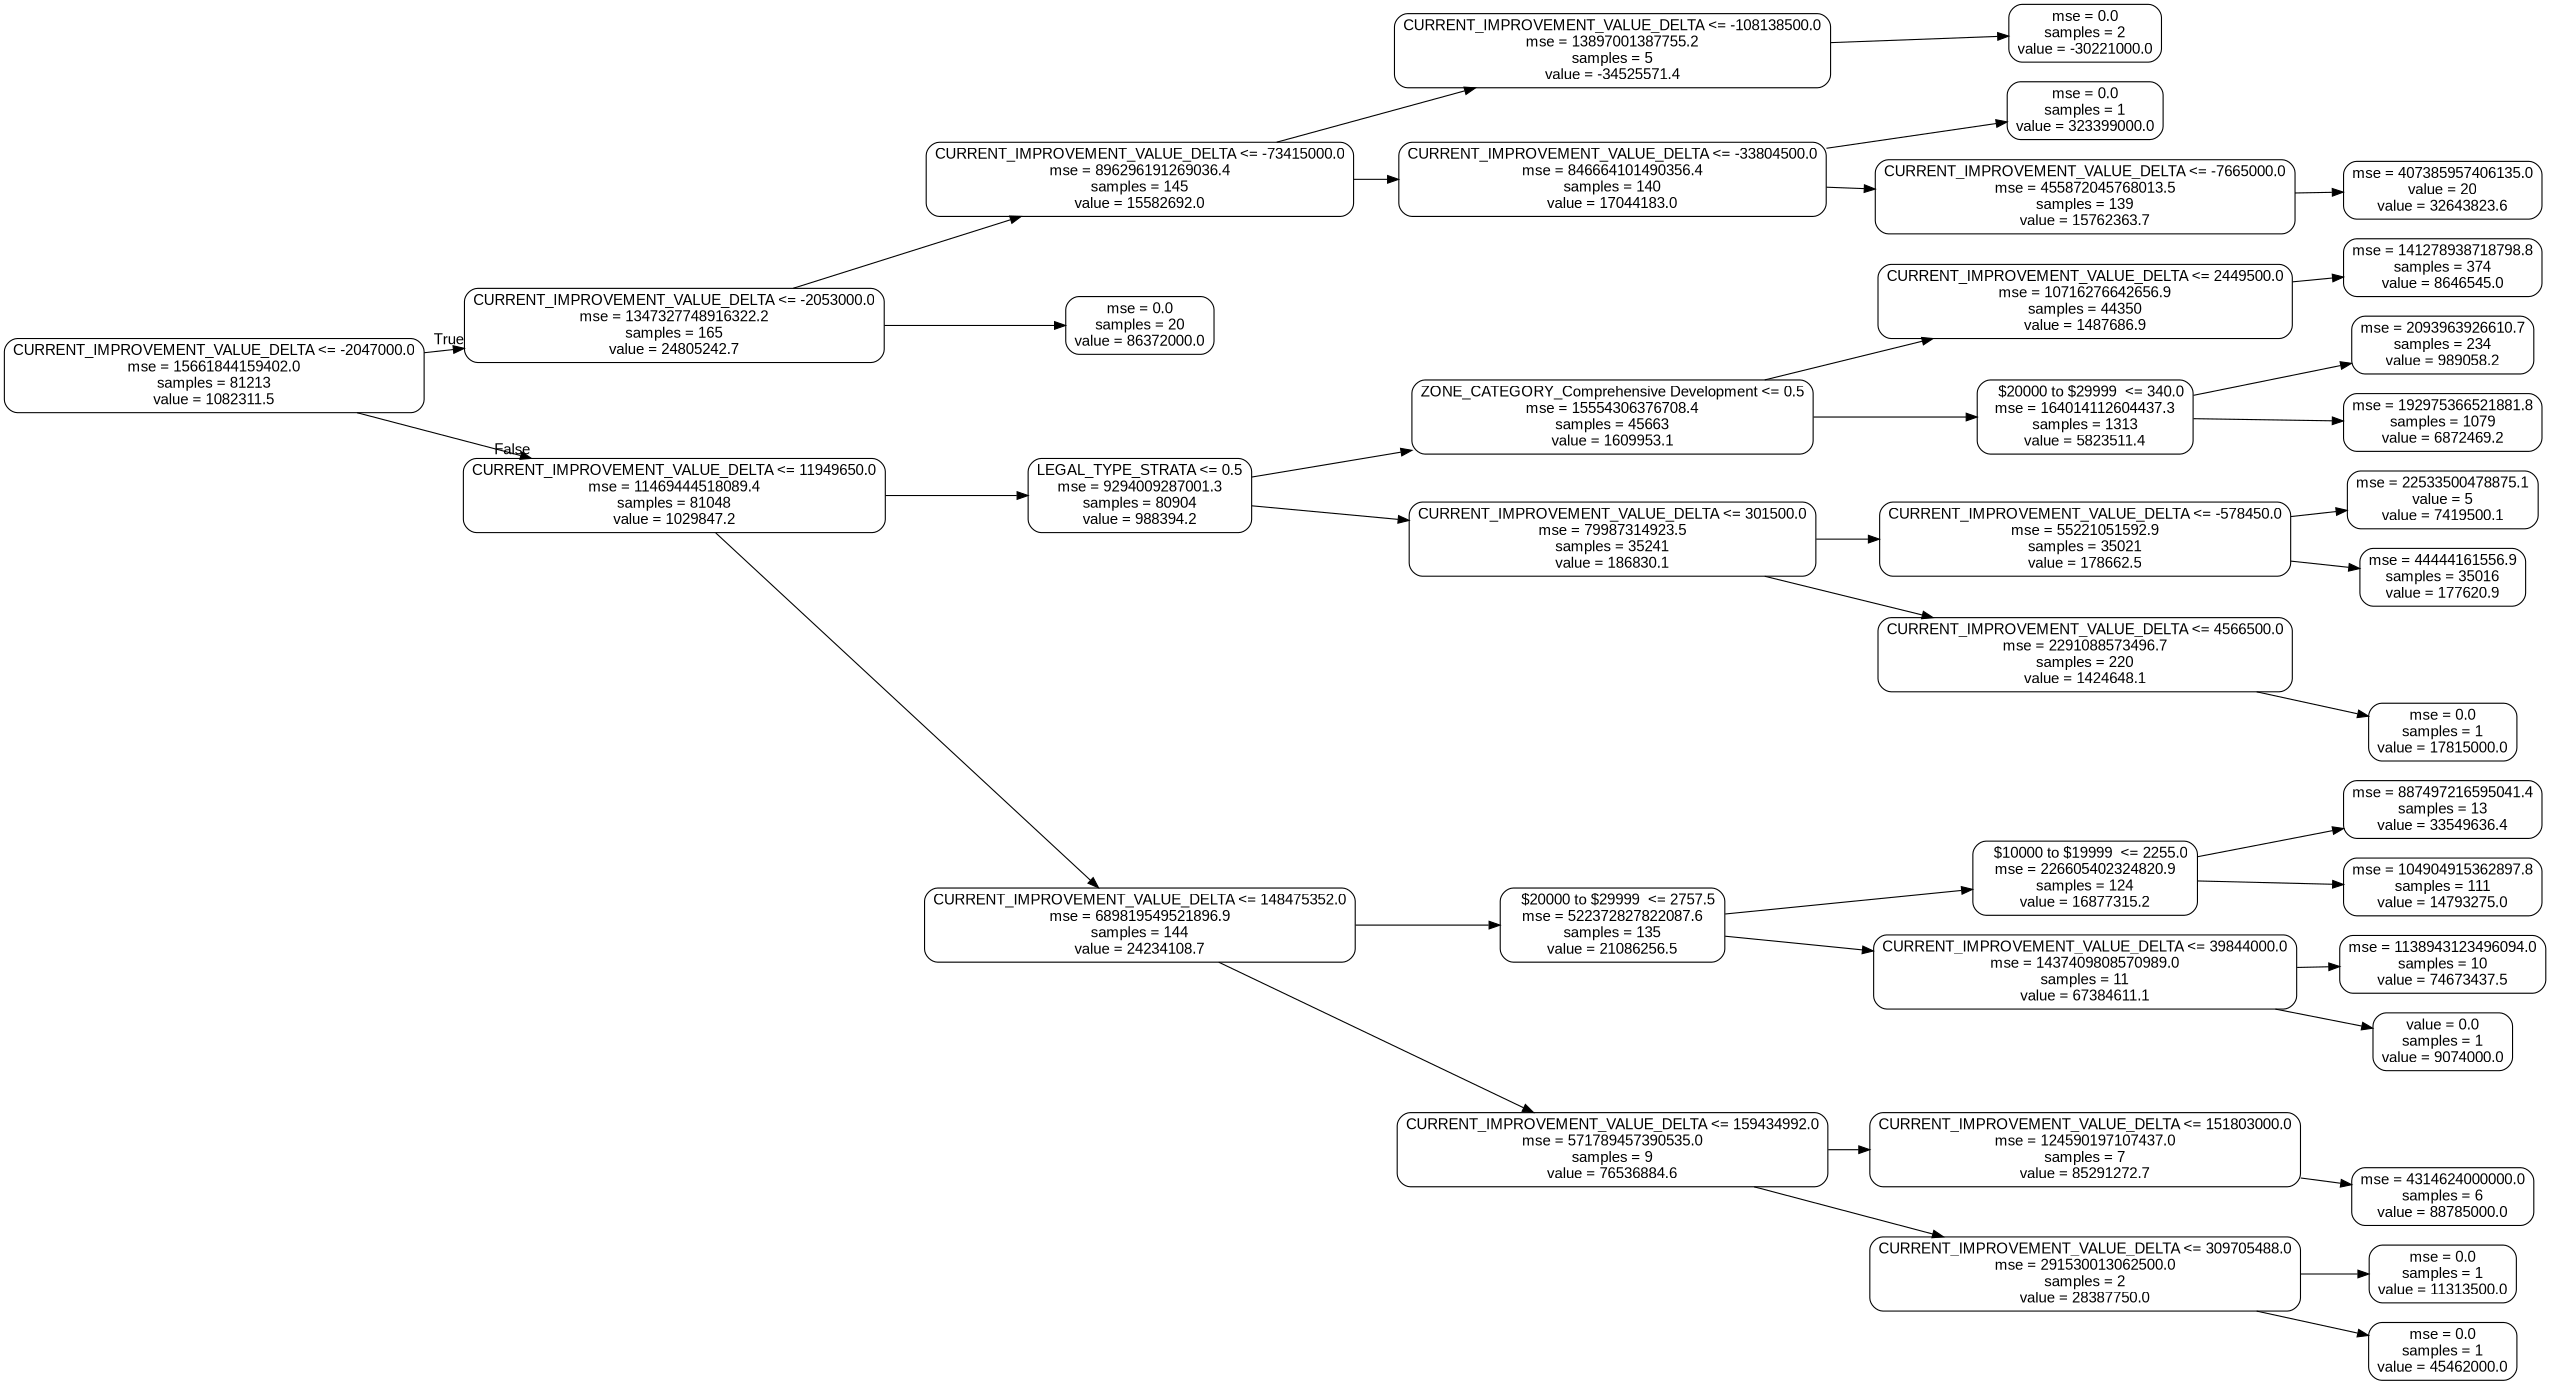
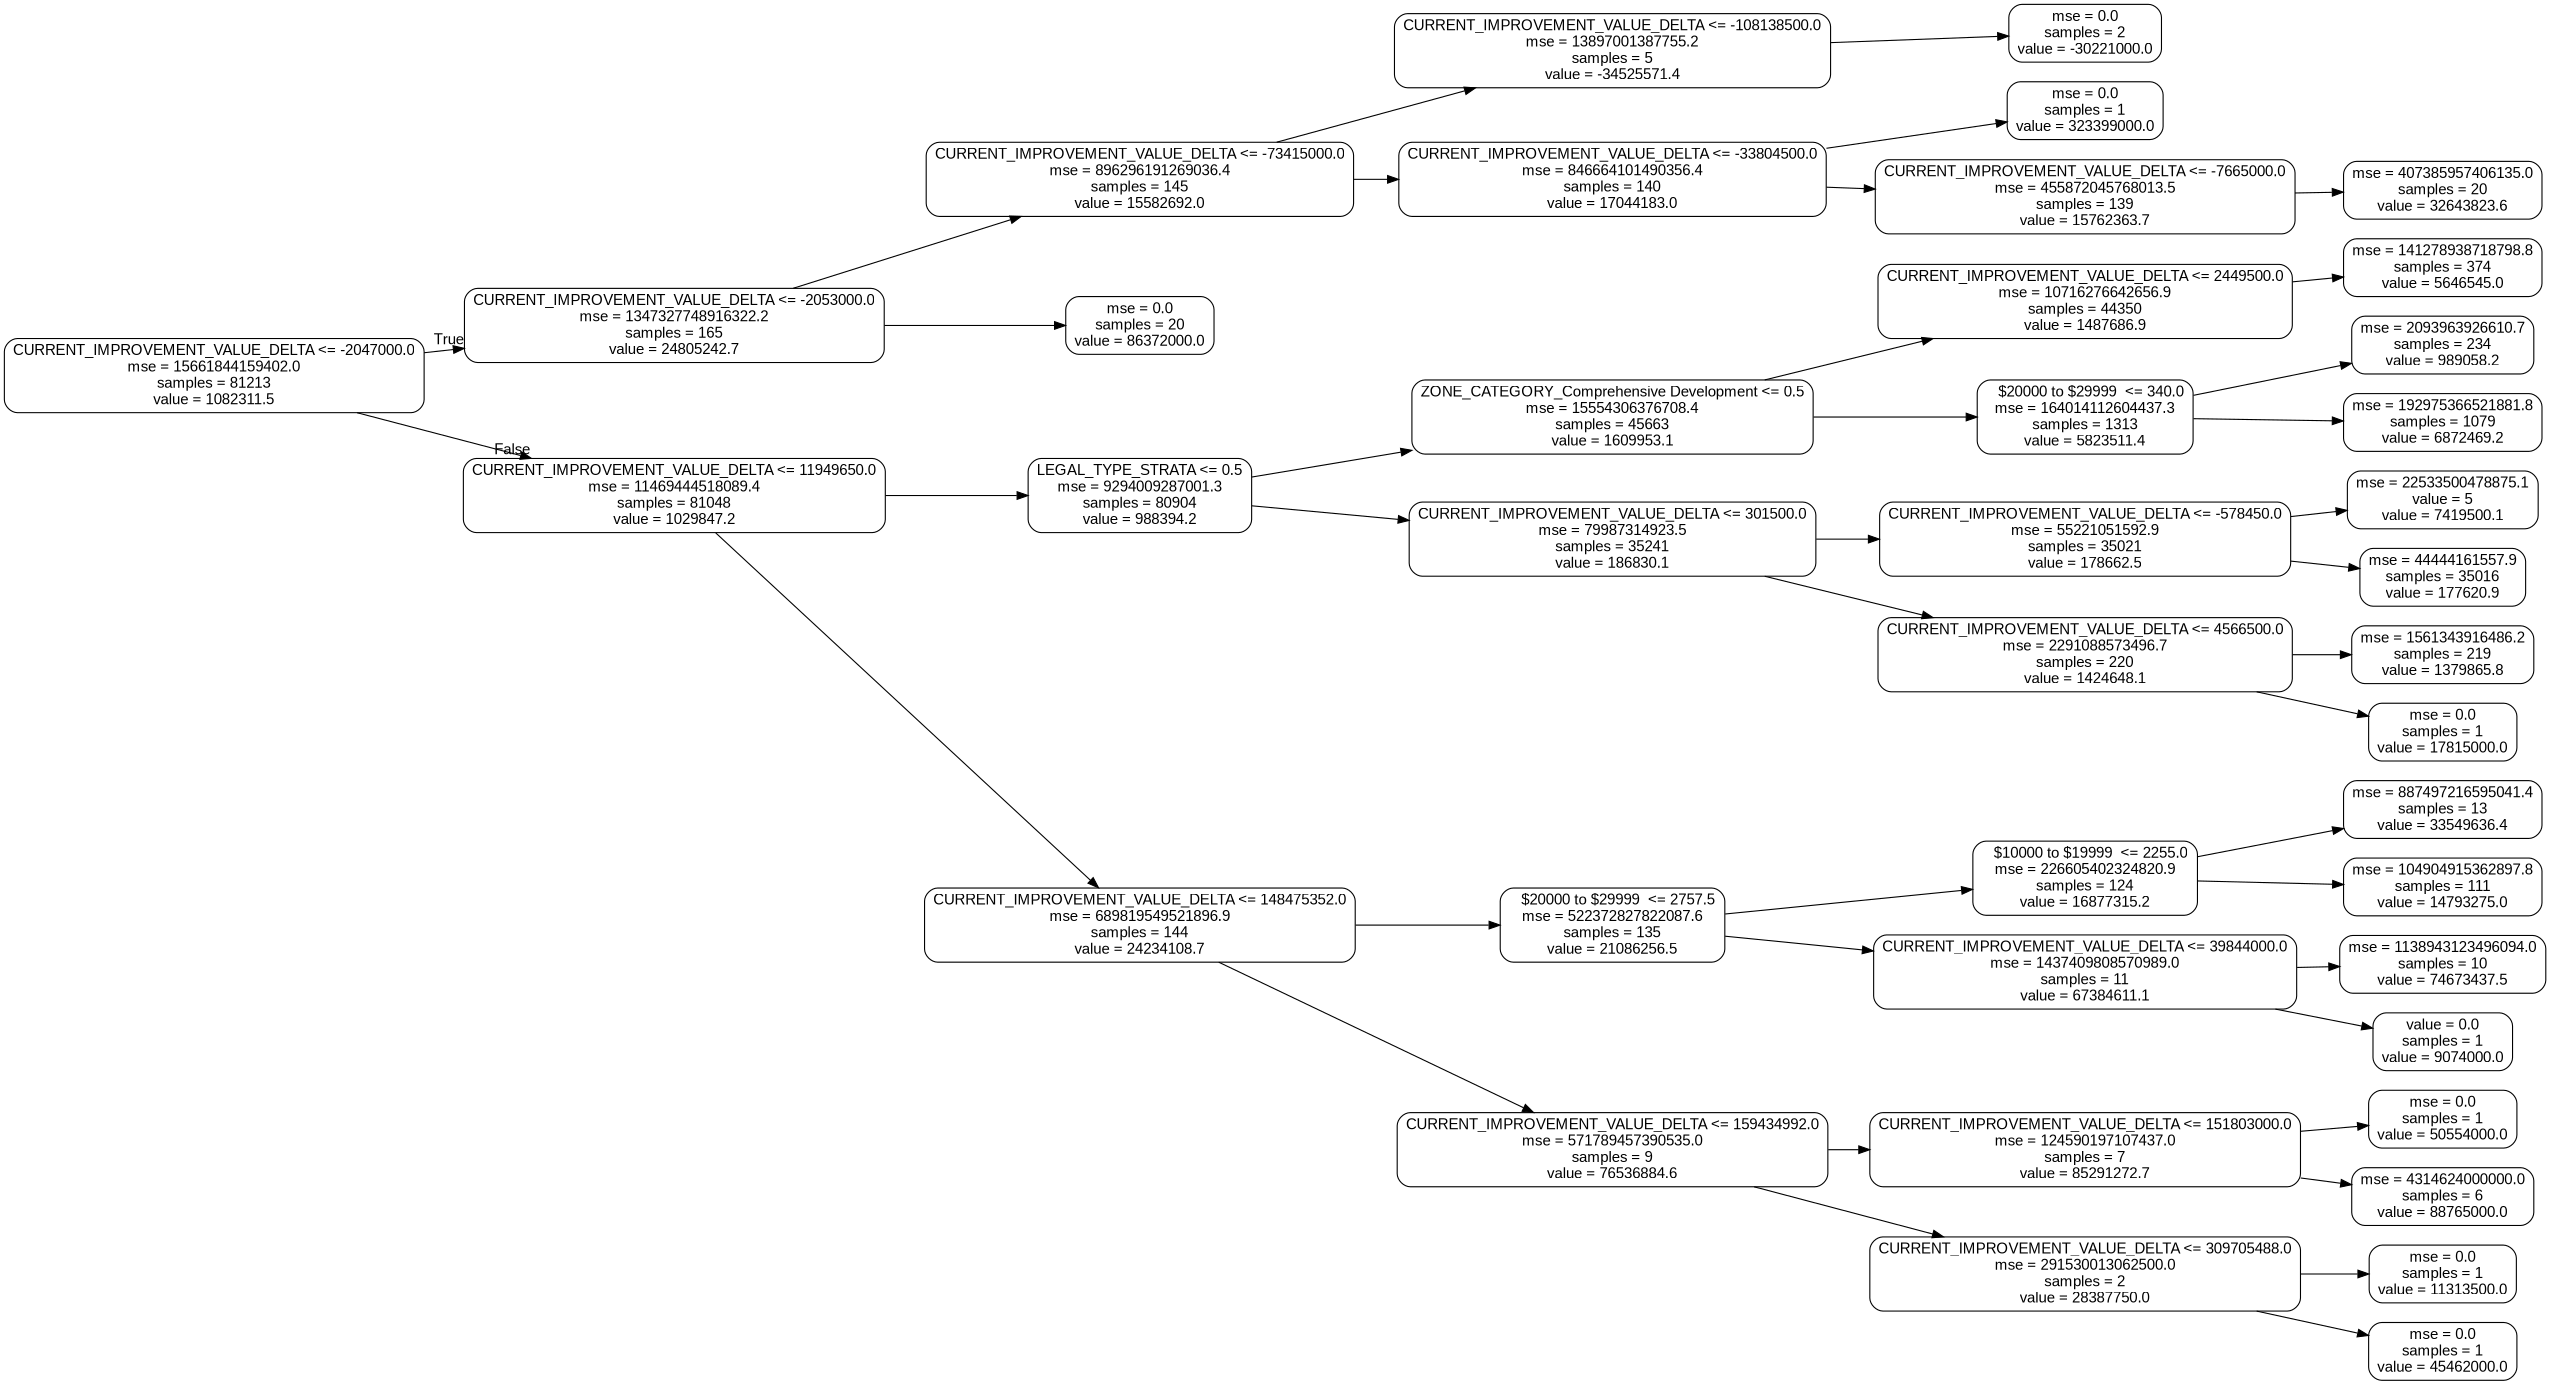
(2443, 190) -> (2443, 190)
(2443, 268) -> (2443, 268)
(2443, 577) -> (2443, 577)
none -> (2443, 655)
none -> (2443, 1119)
(2443, 1197) -> (2443, 1197)
